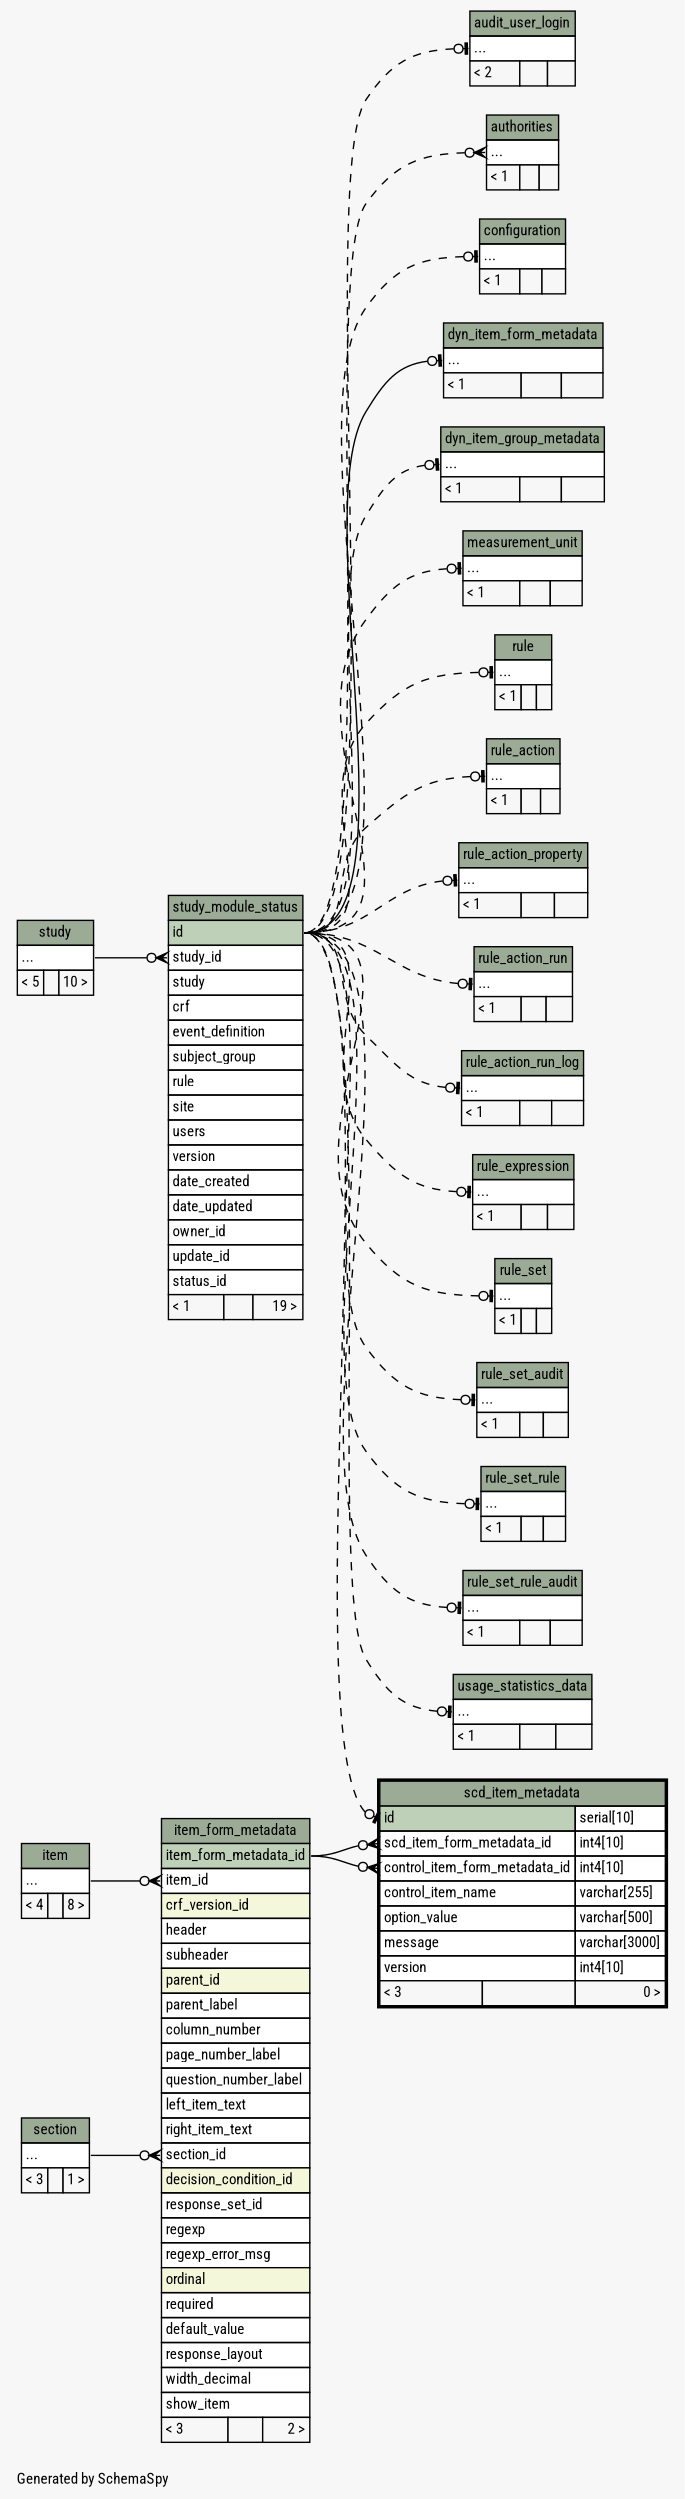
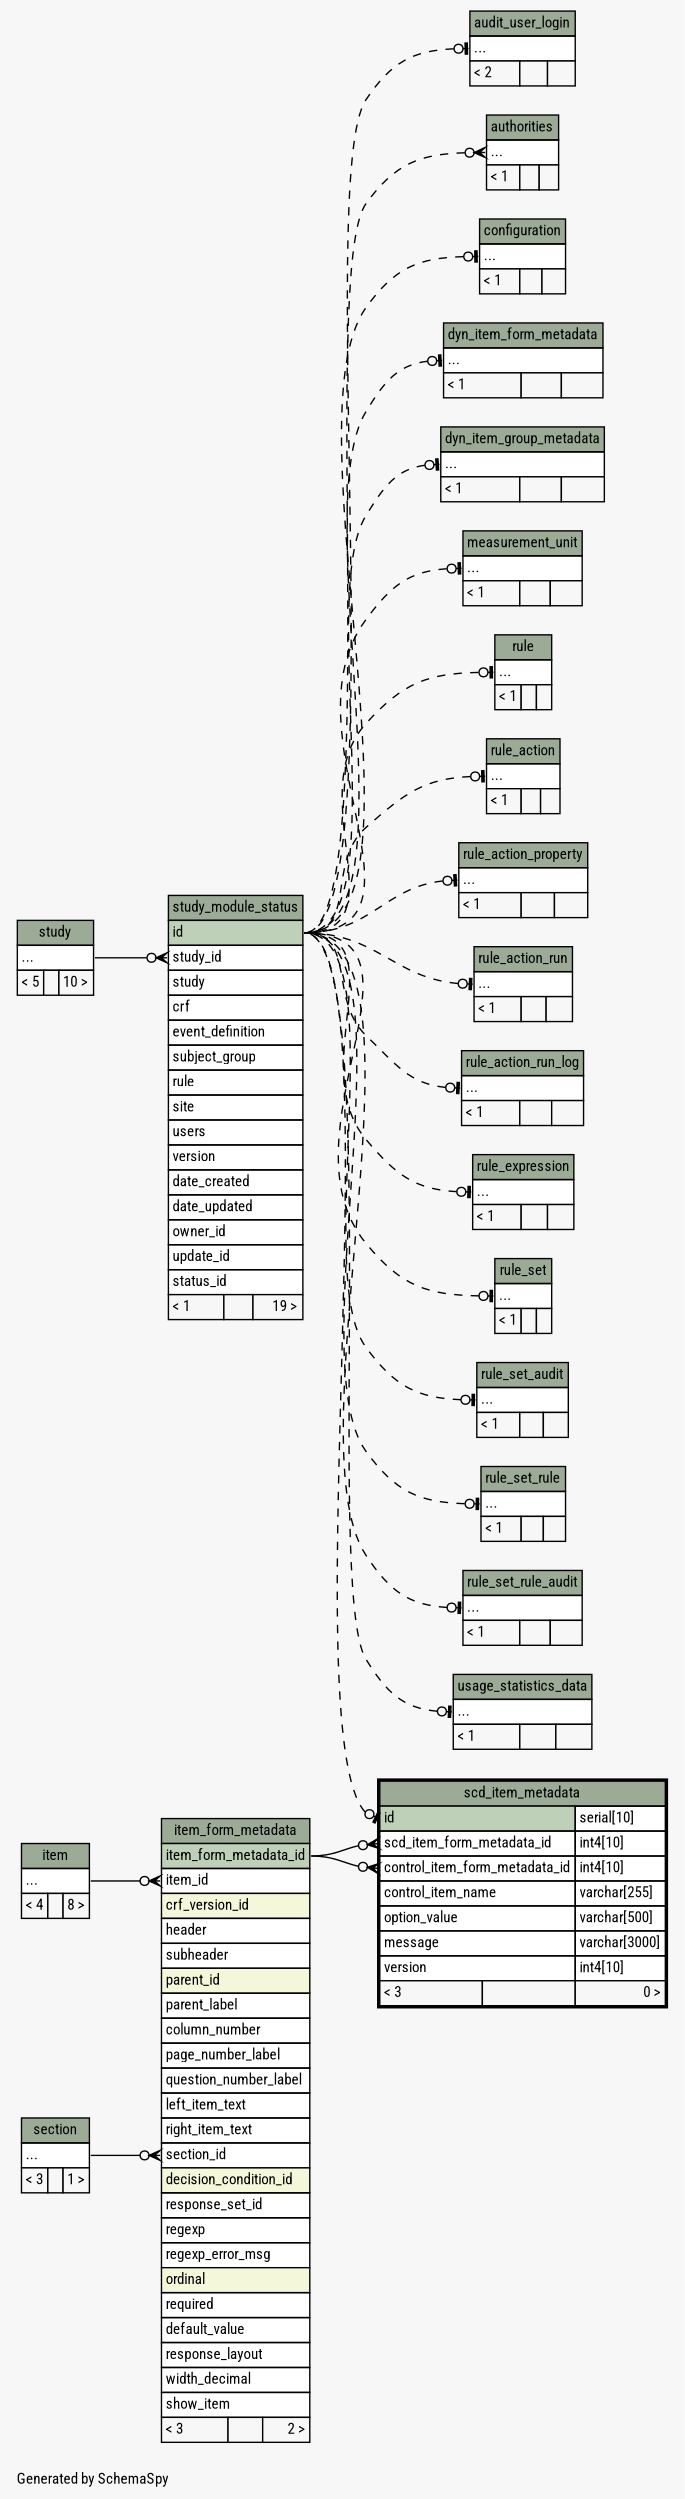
(352, 641) -> (352, 641)
